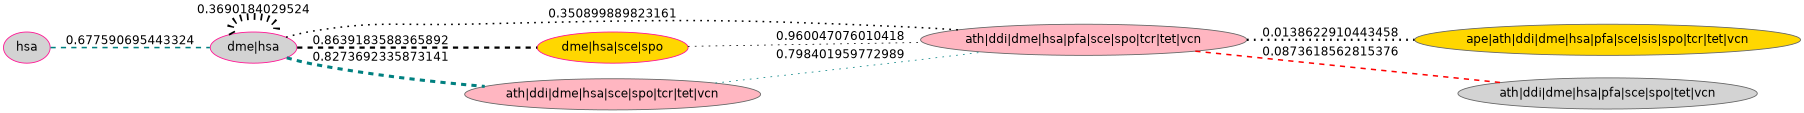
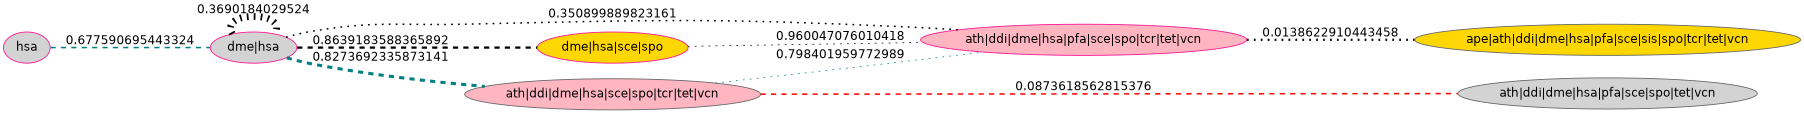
(1084, 40) -> (1084, 40)
(1348, 67) -> (1109, 94)
